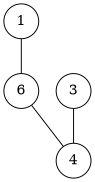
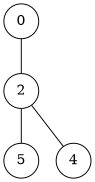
(21, 21) -> (21, 21)
(21, 91) -> (21, 91)
(74, 91) -> none
none -> (21, 161)
